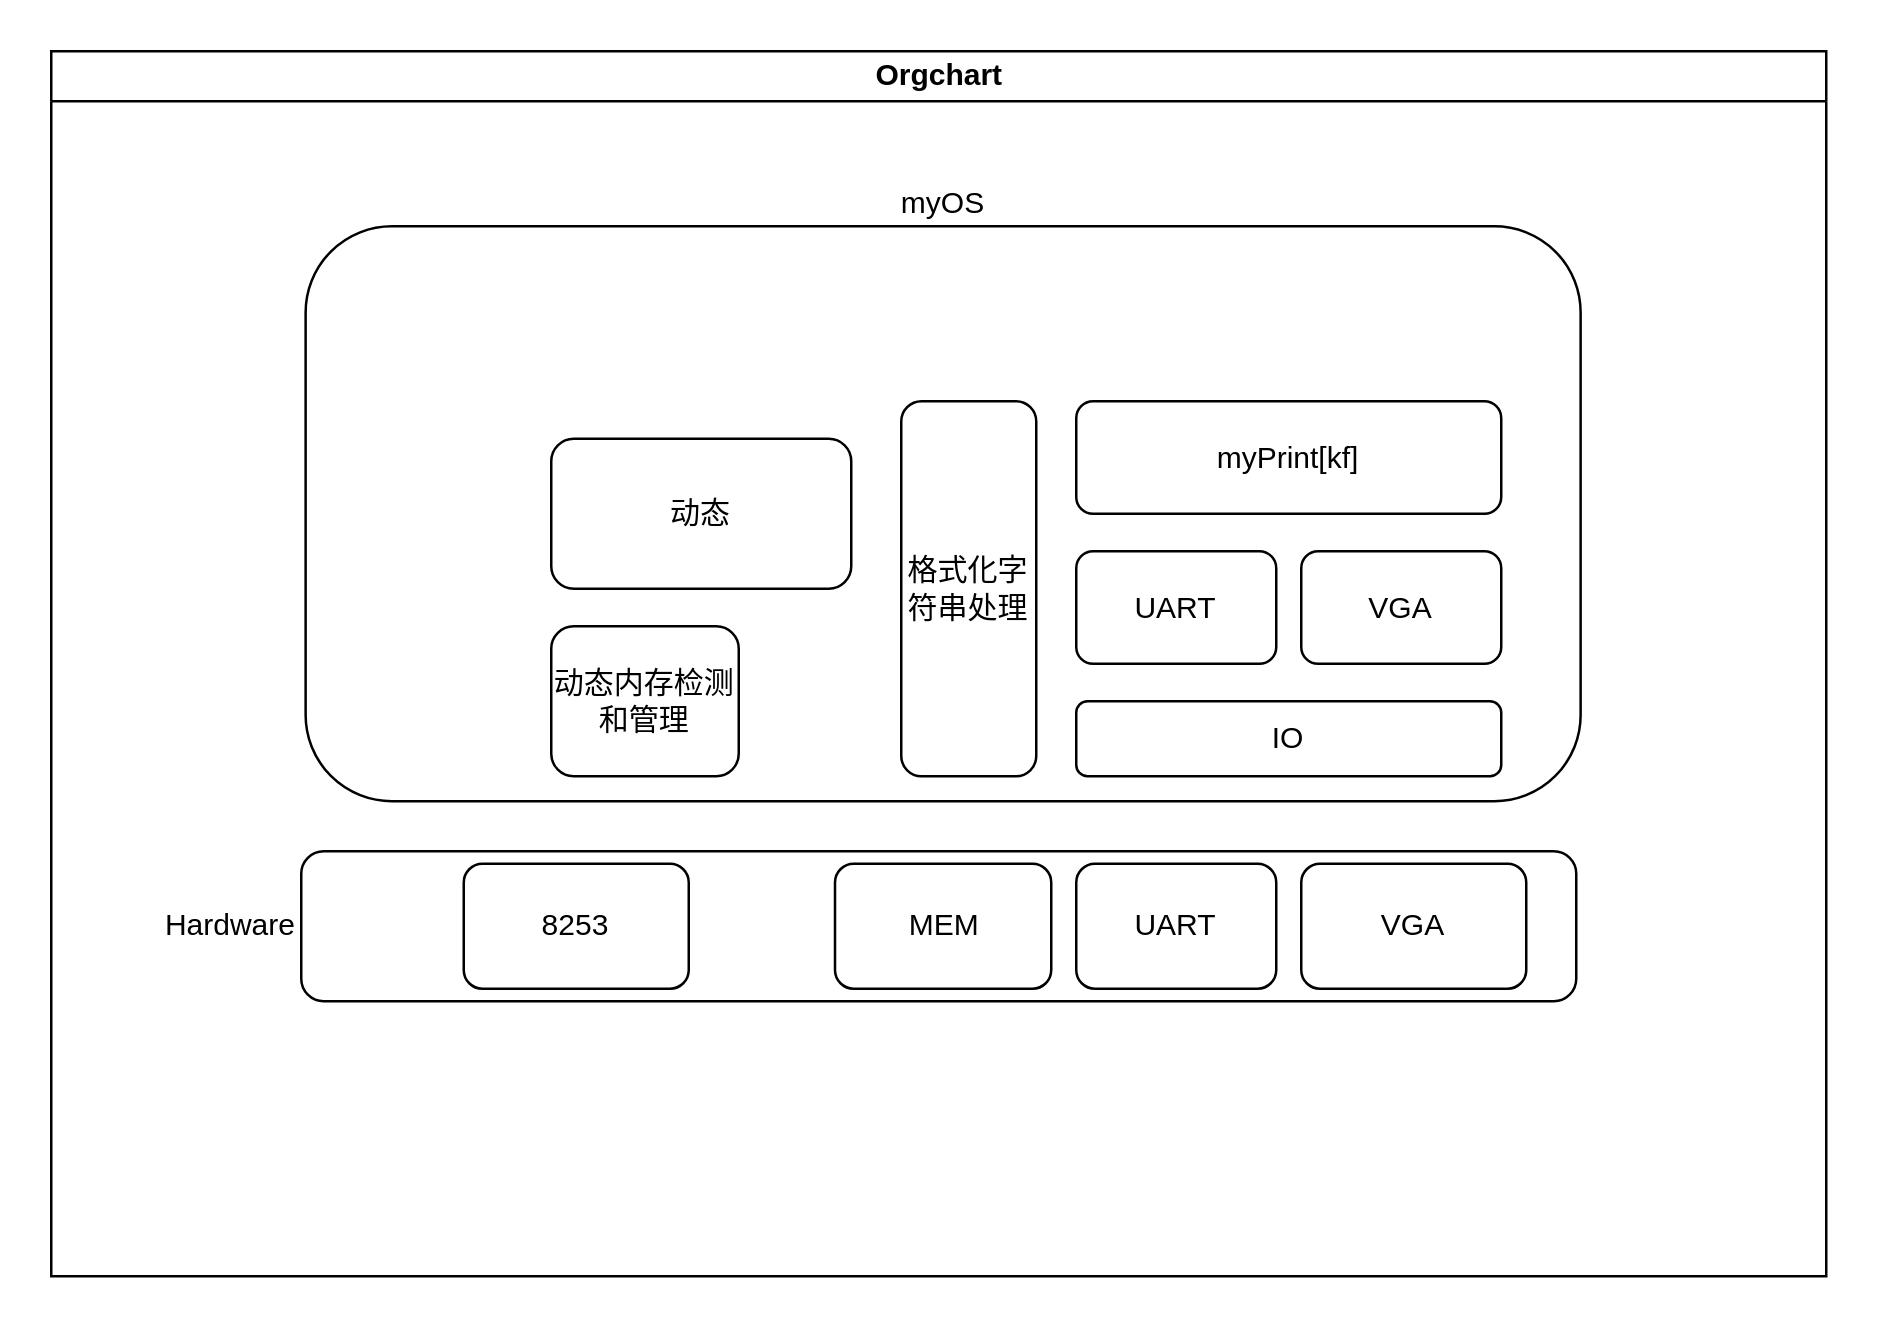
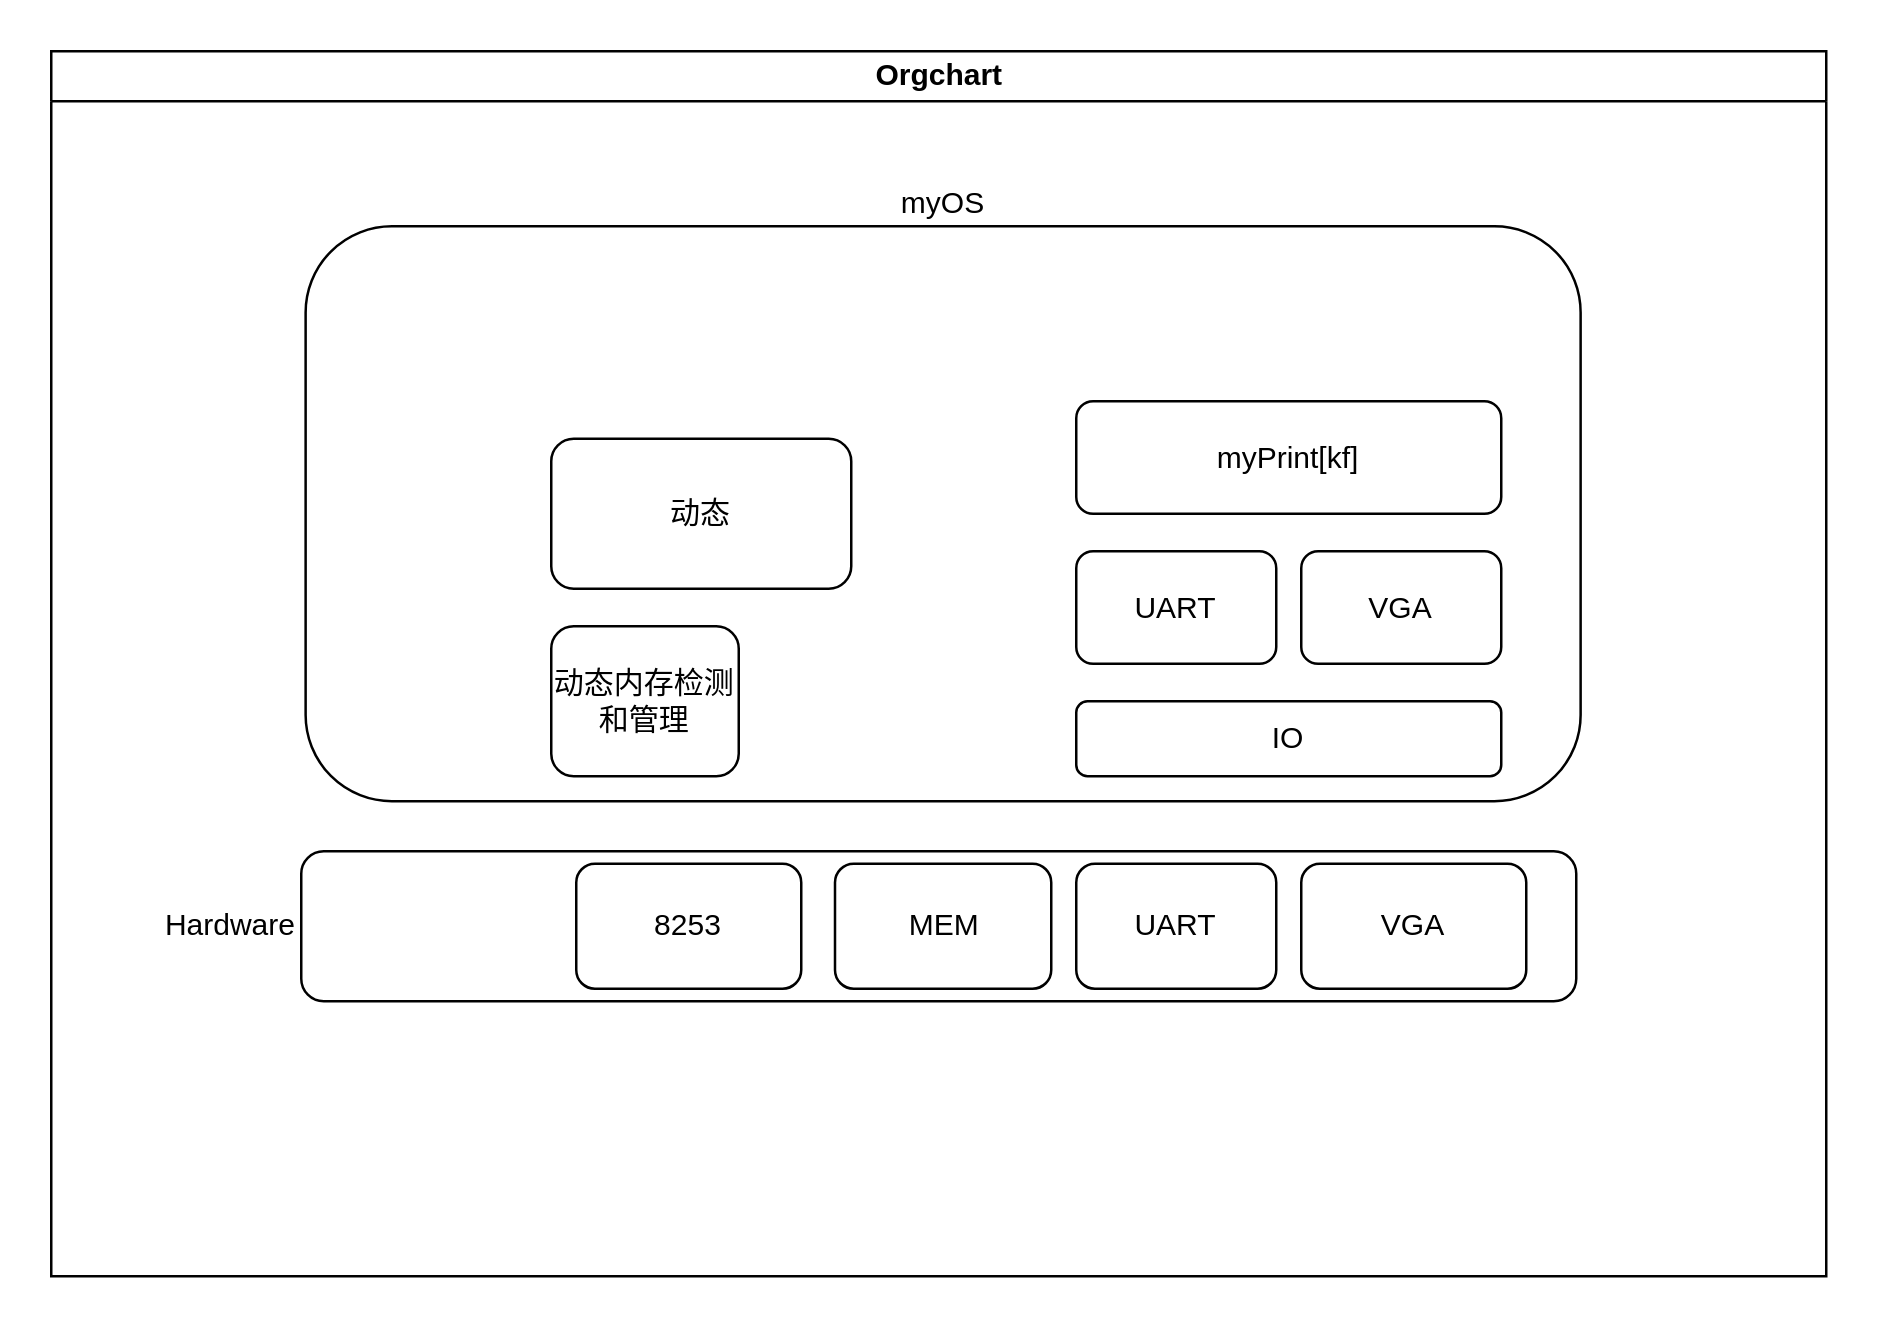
(969, 589) -> none
(576, 926) -> (689, 926)
